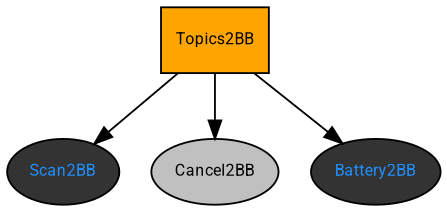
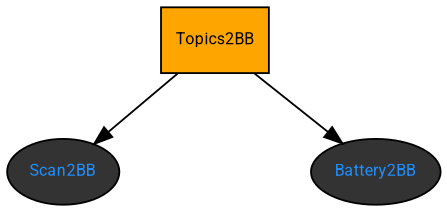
(215, 172) -> none
